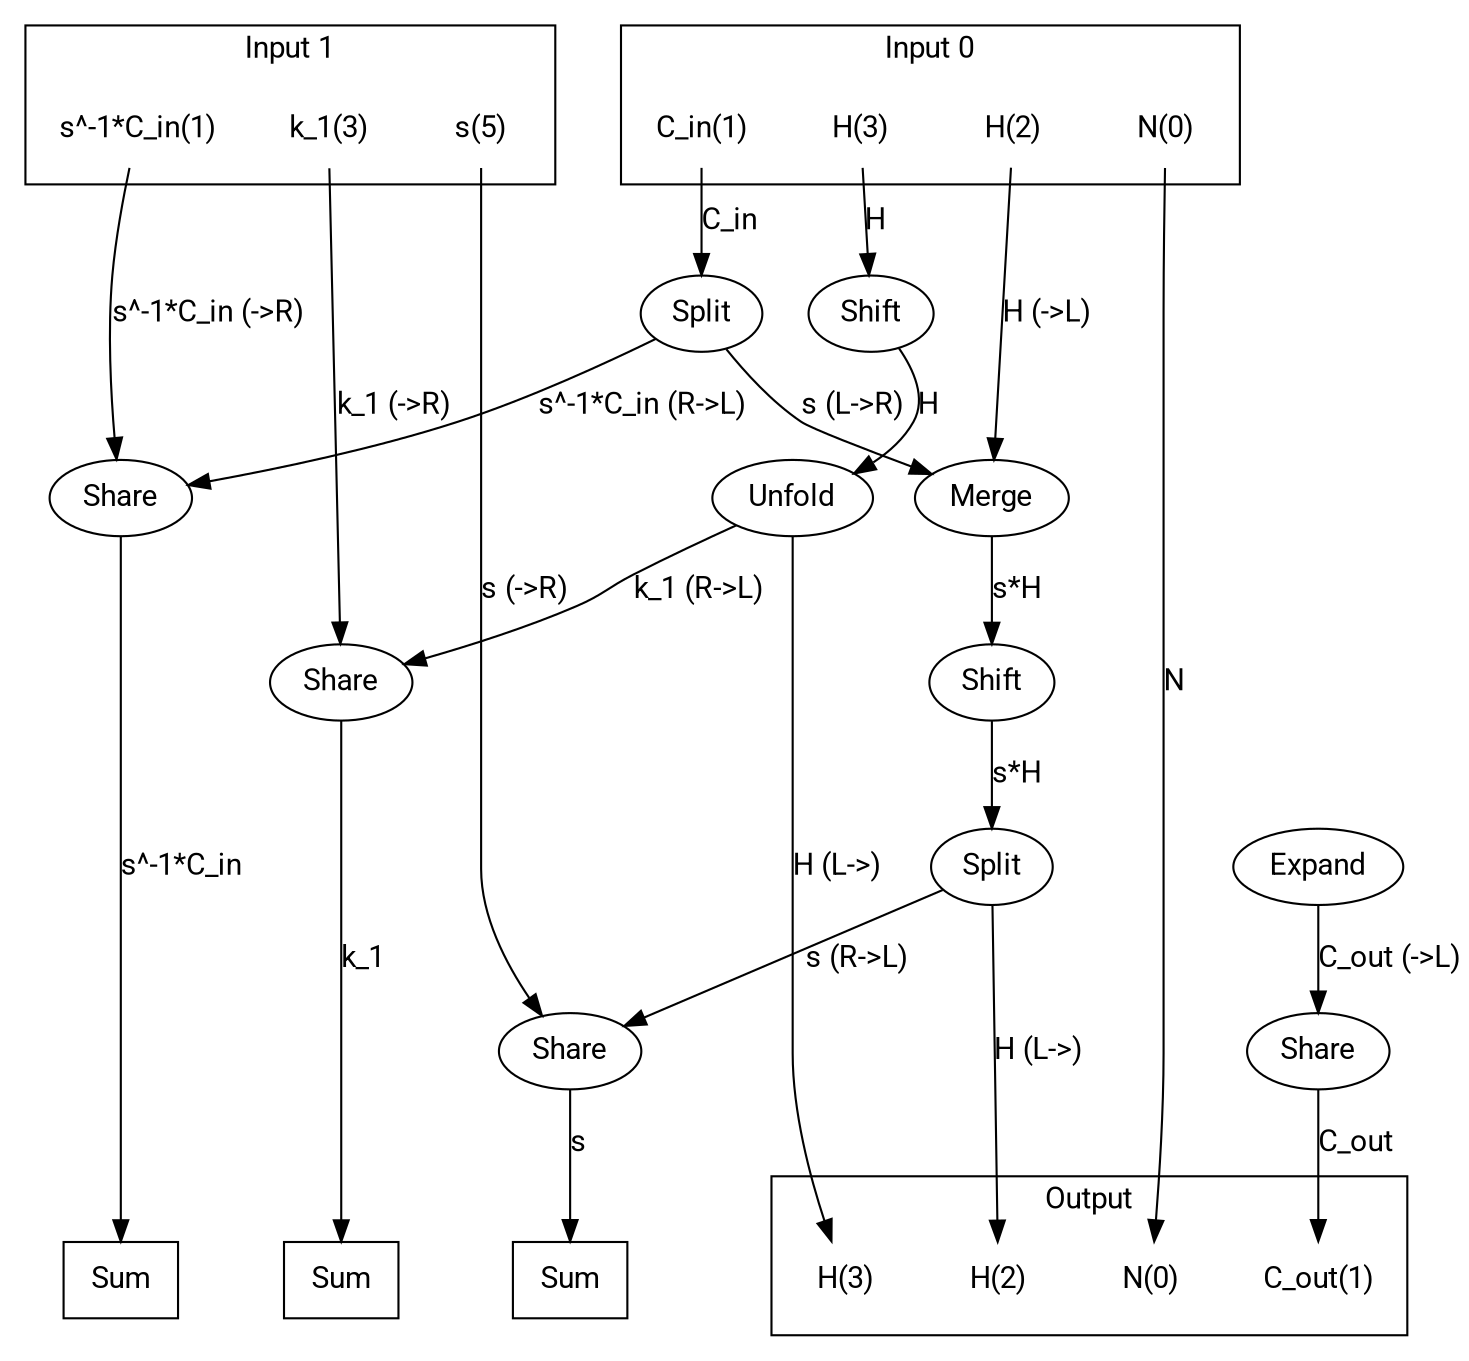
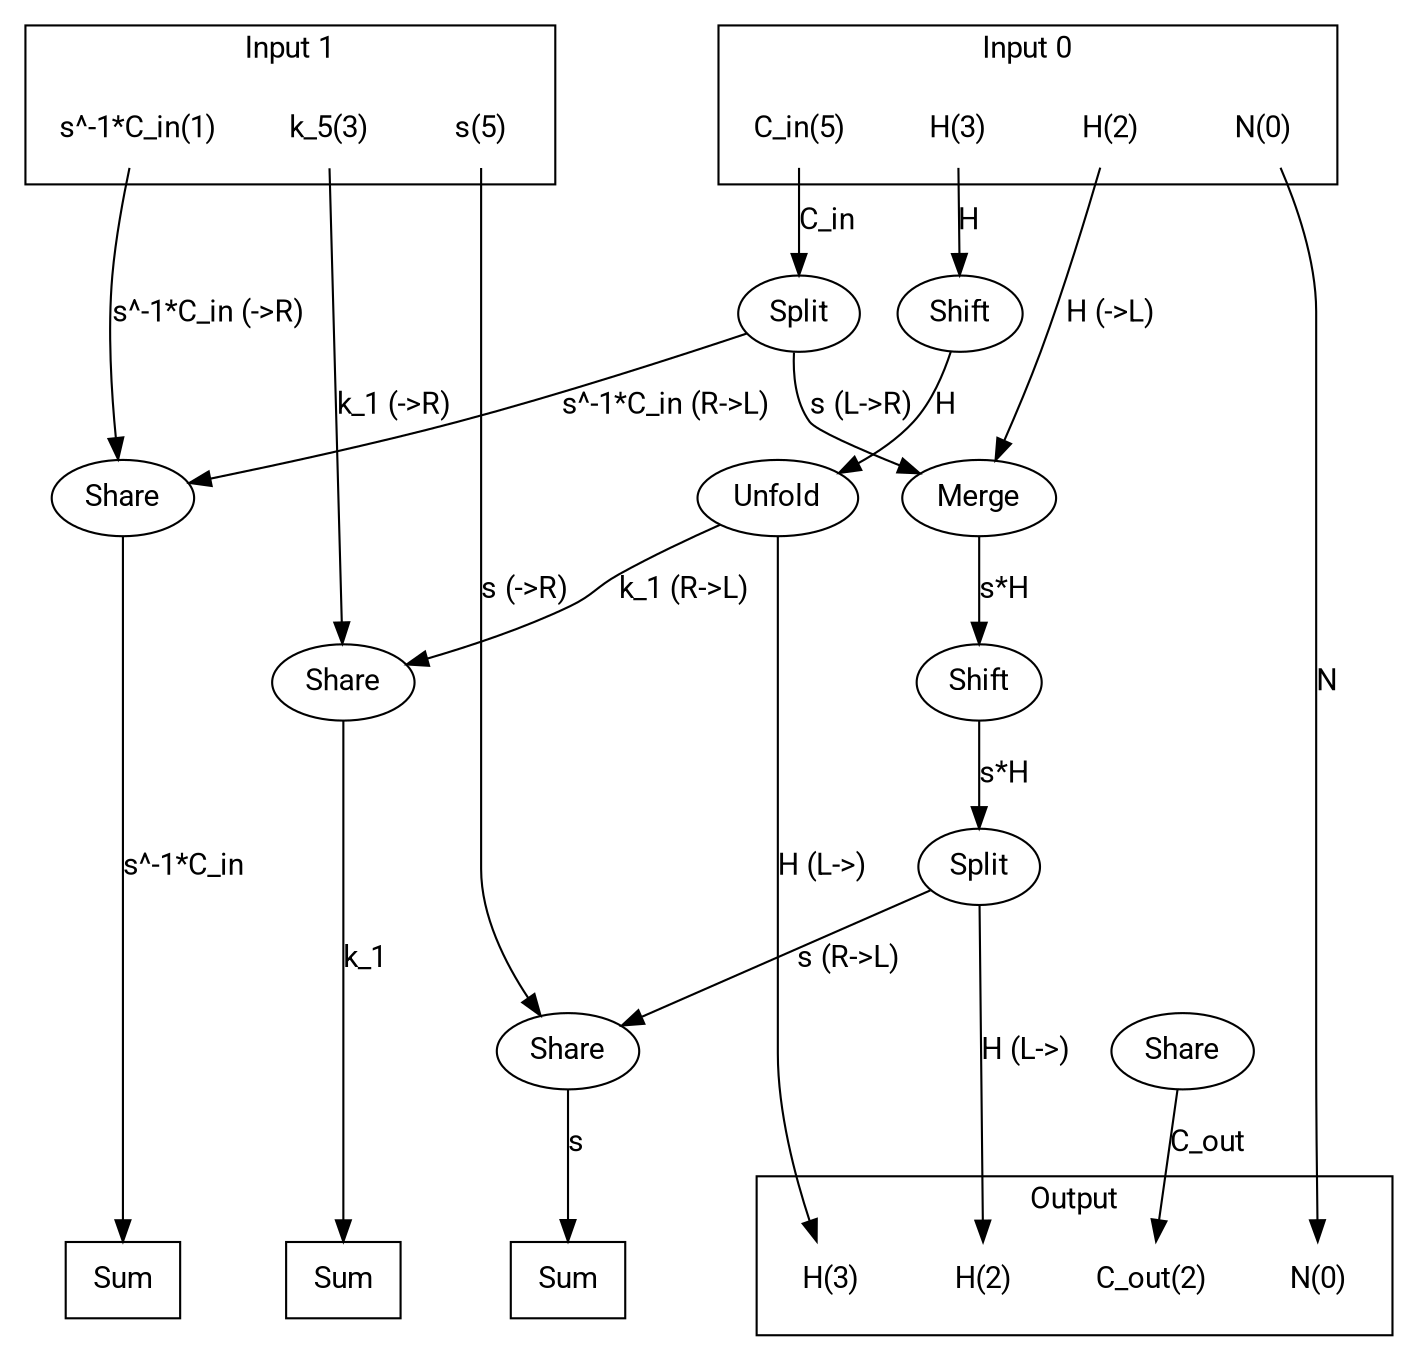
(329, 129) -> (329, 129)
(702, 129) -> (799, 129)
(1318, 867) -> none
(1318, 1280) -> (1151, 1280)
